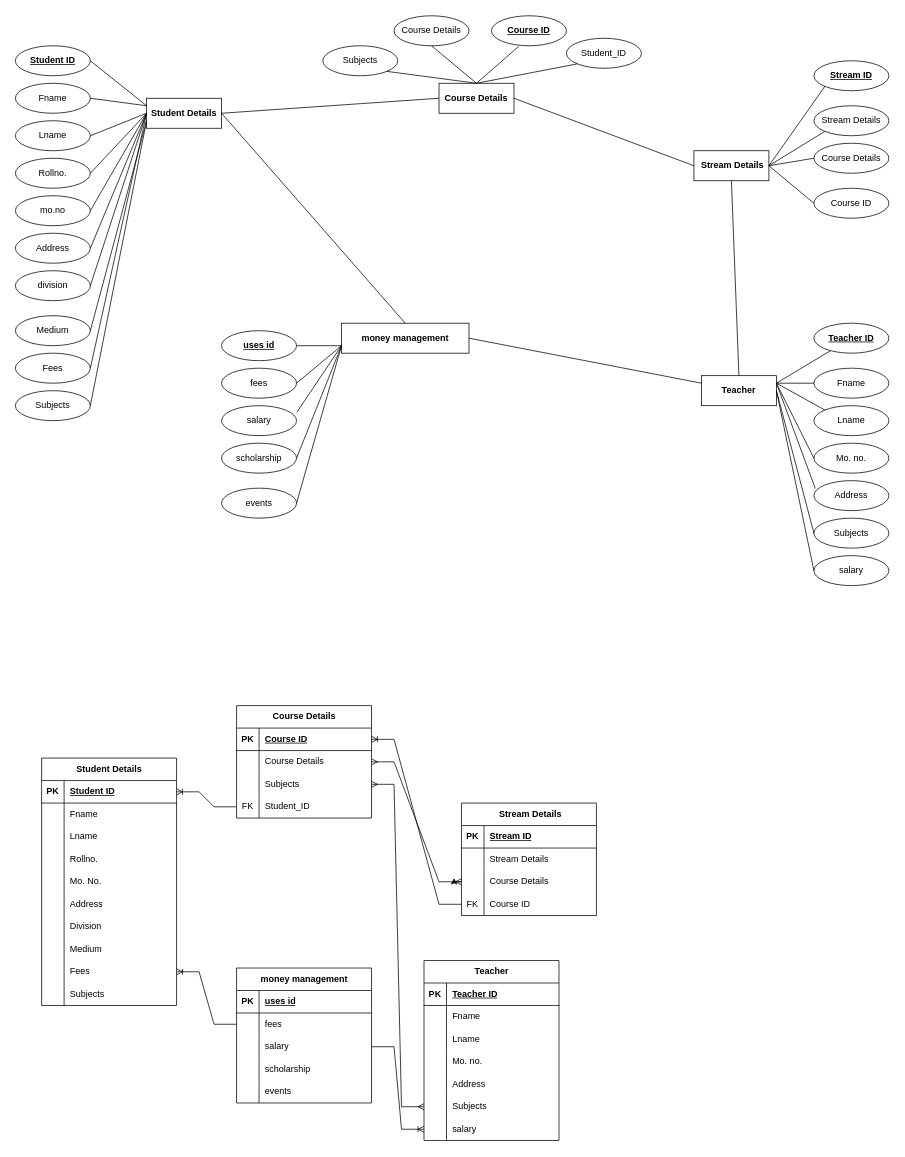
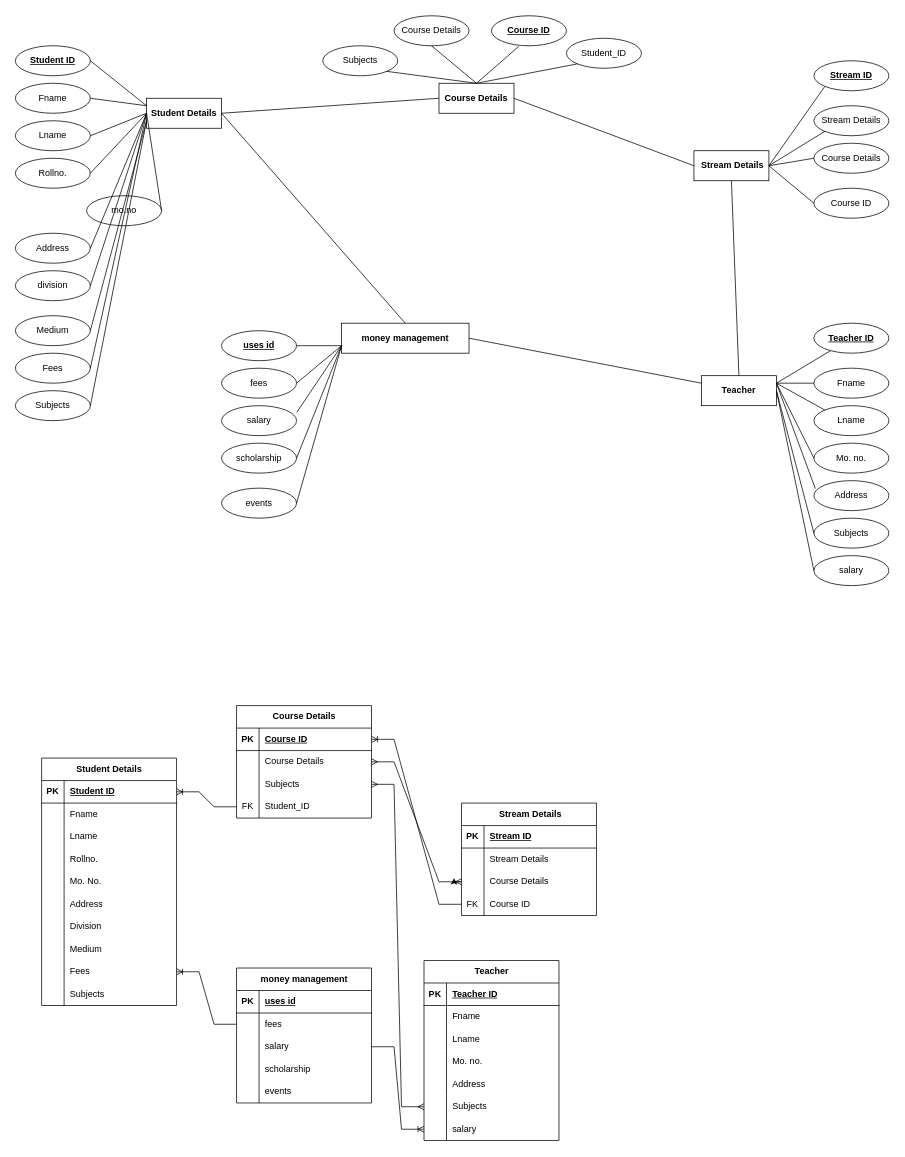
(53, 210) -> (124, 210)
